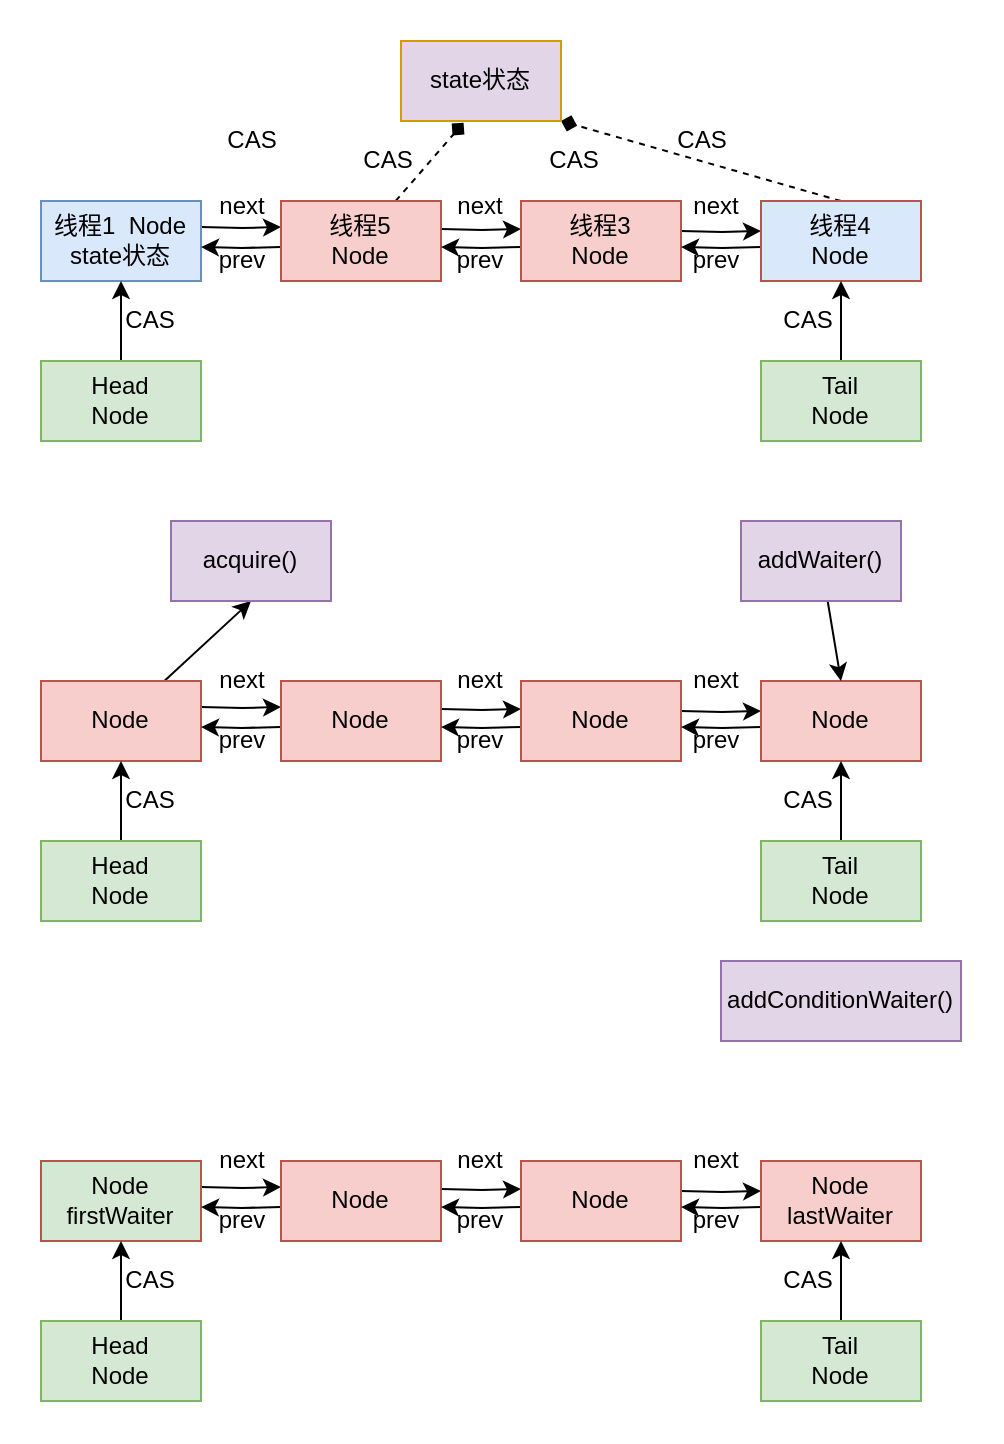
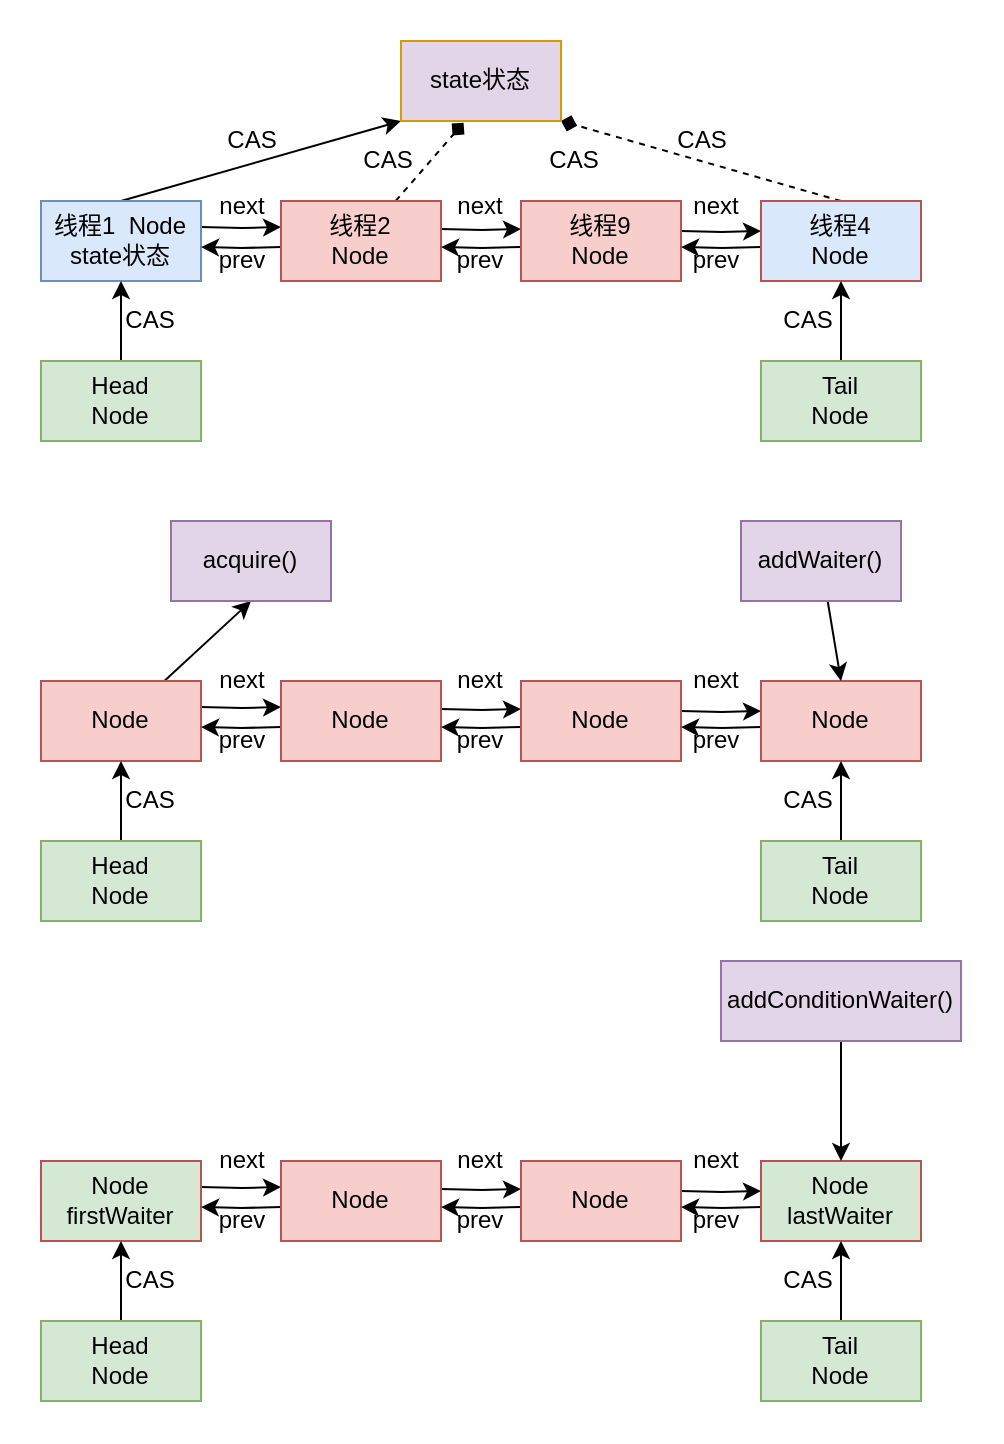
none -> (255, 163)
(361, 241) -> (361, 241)
(601, 241) -> (601, 241)
none -> (841, 1094)
(841, 1201) -> (841, 1201)
